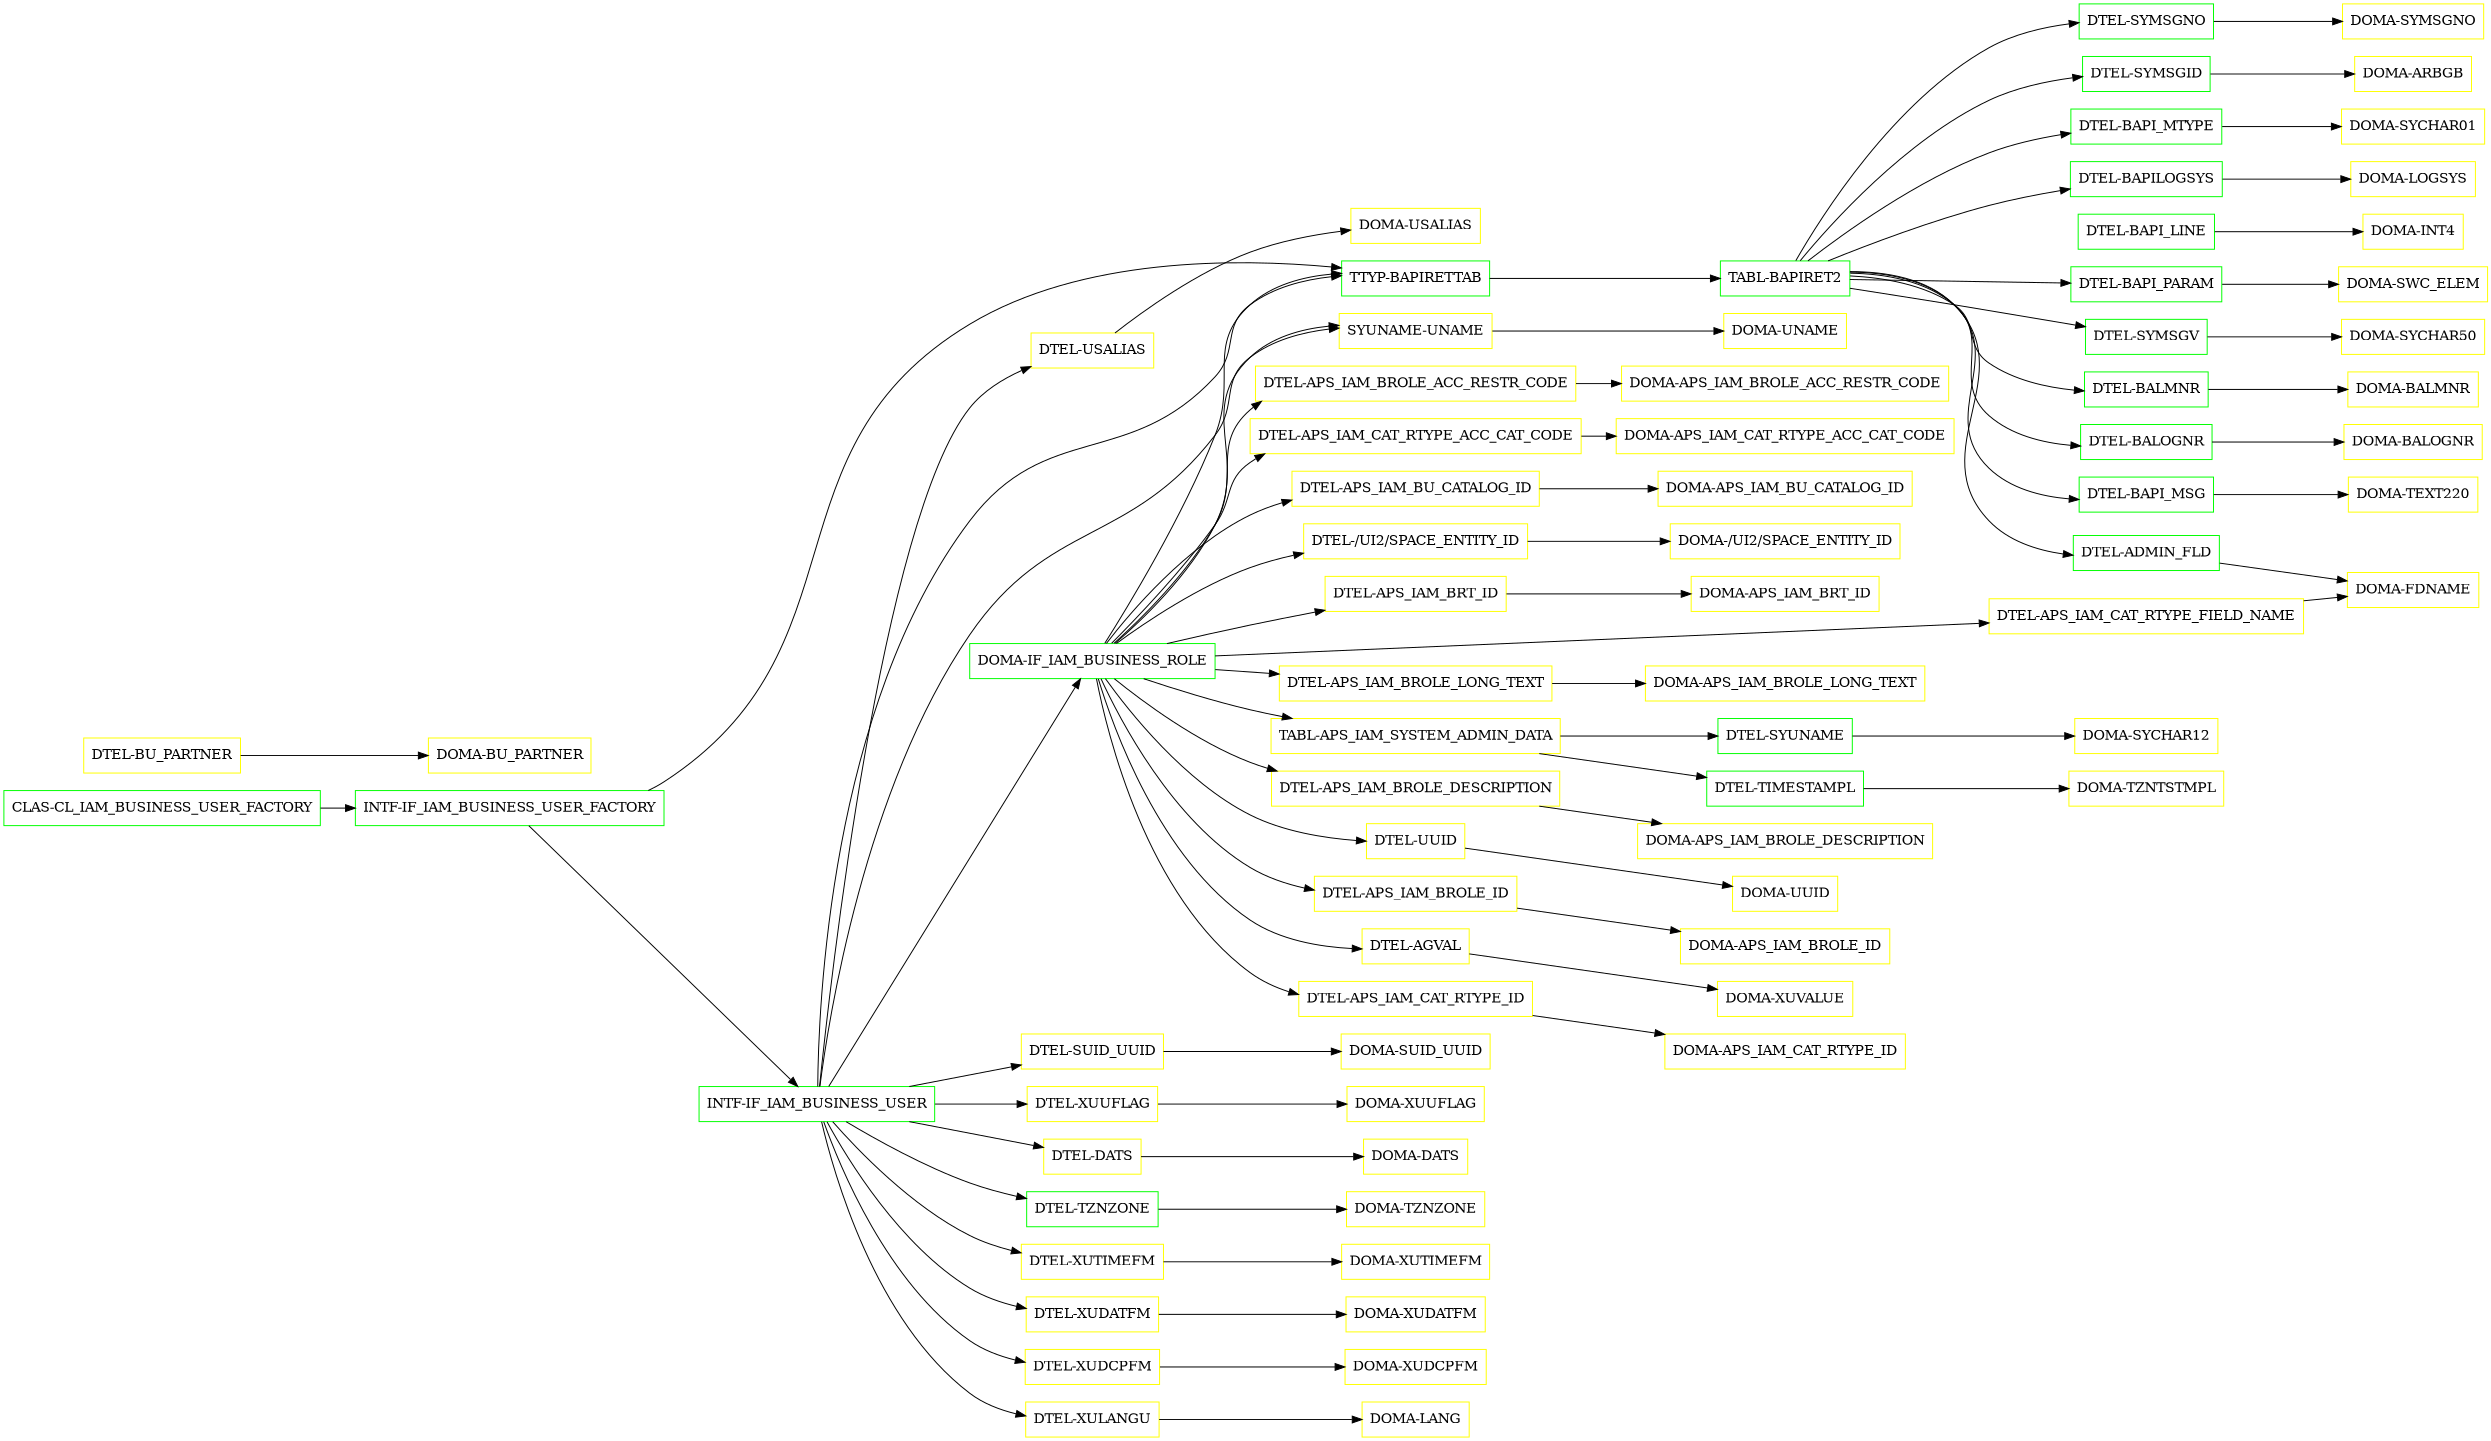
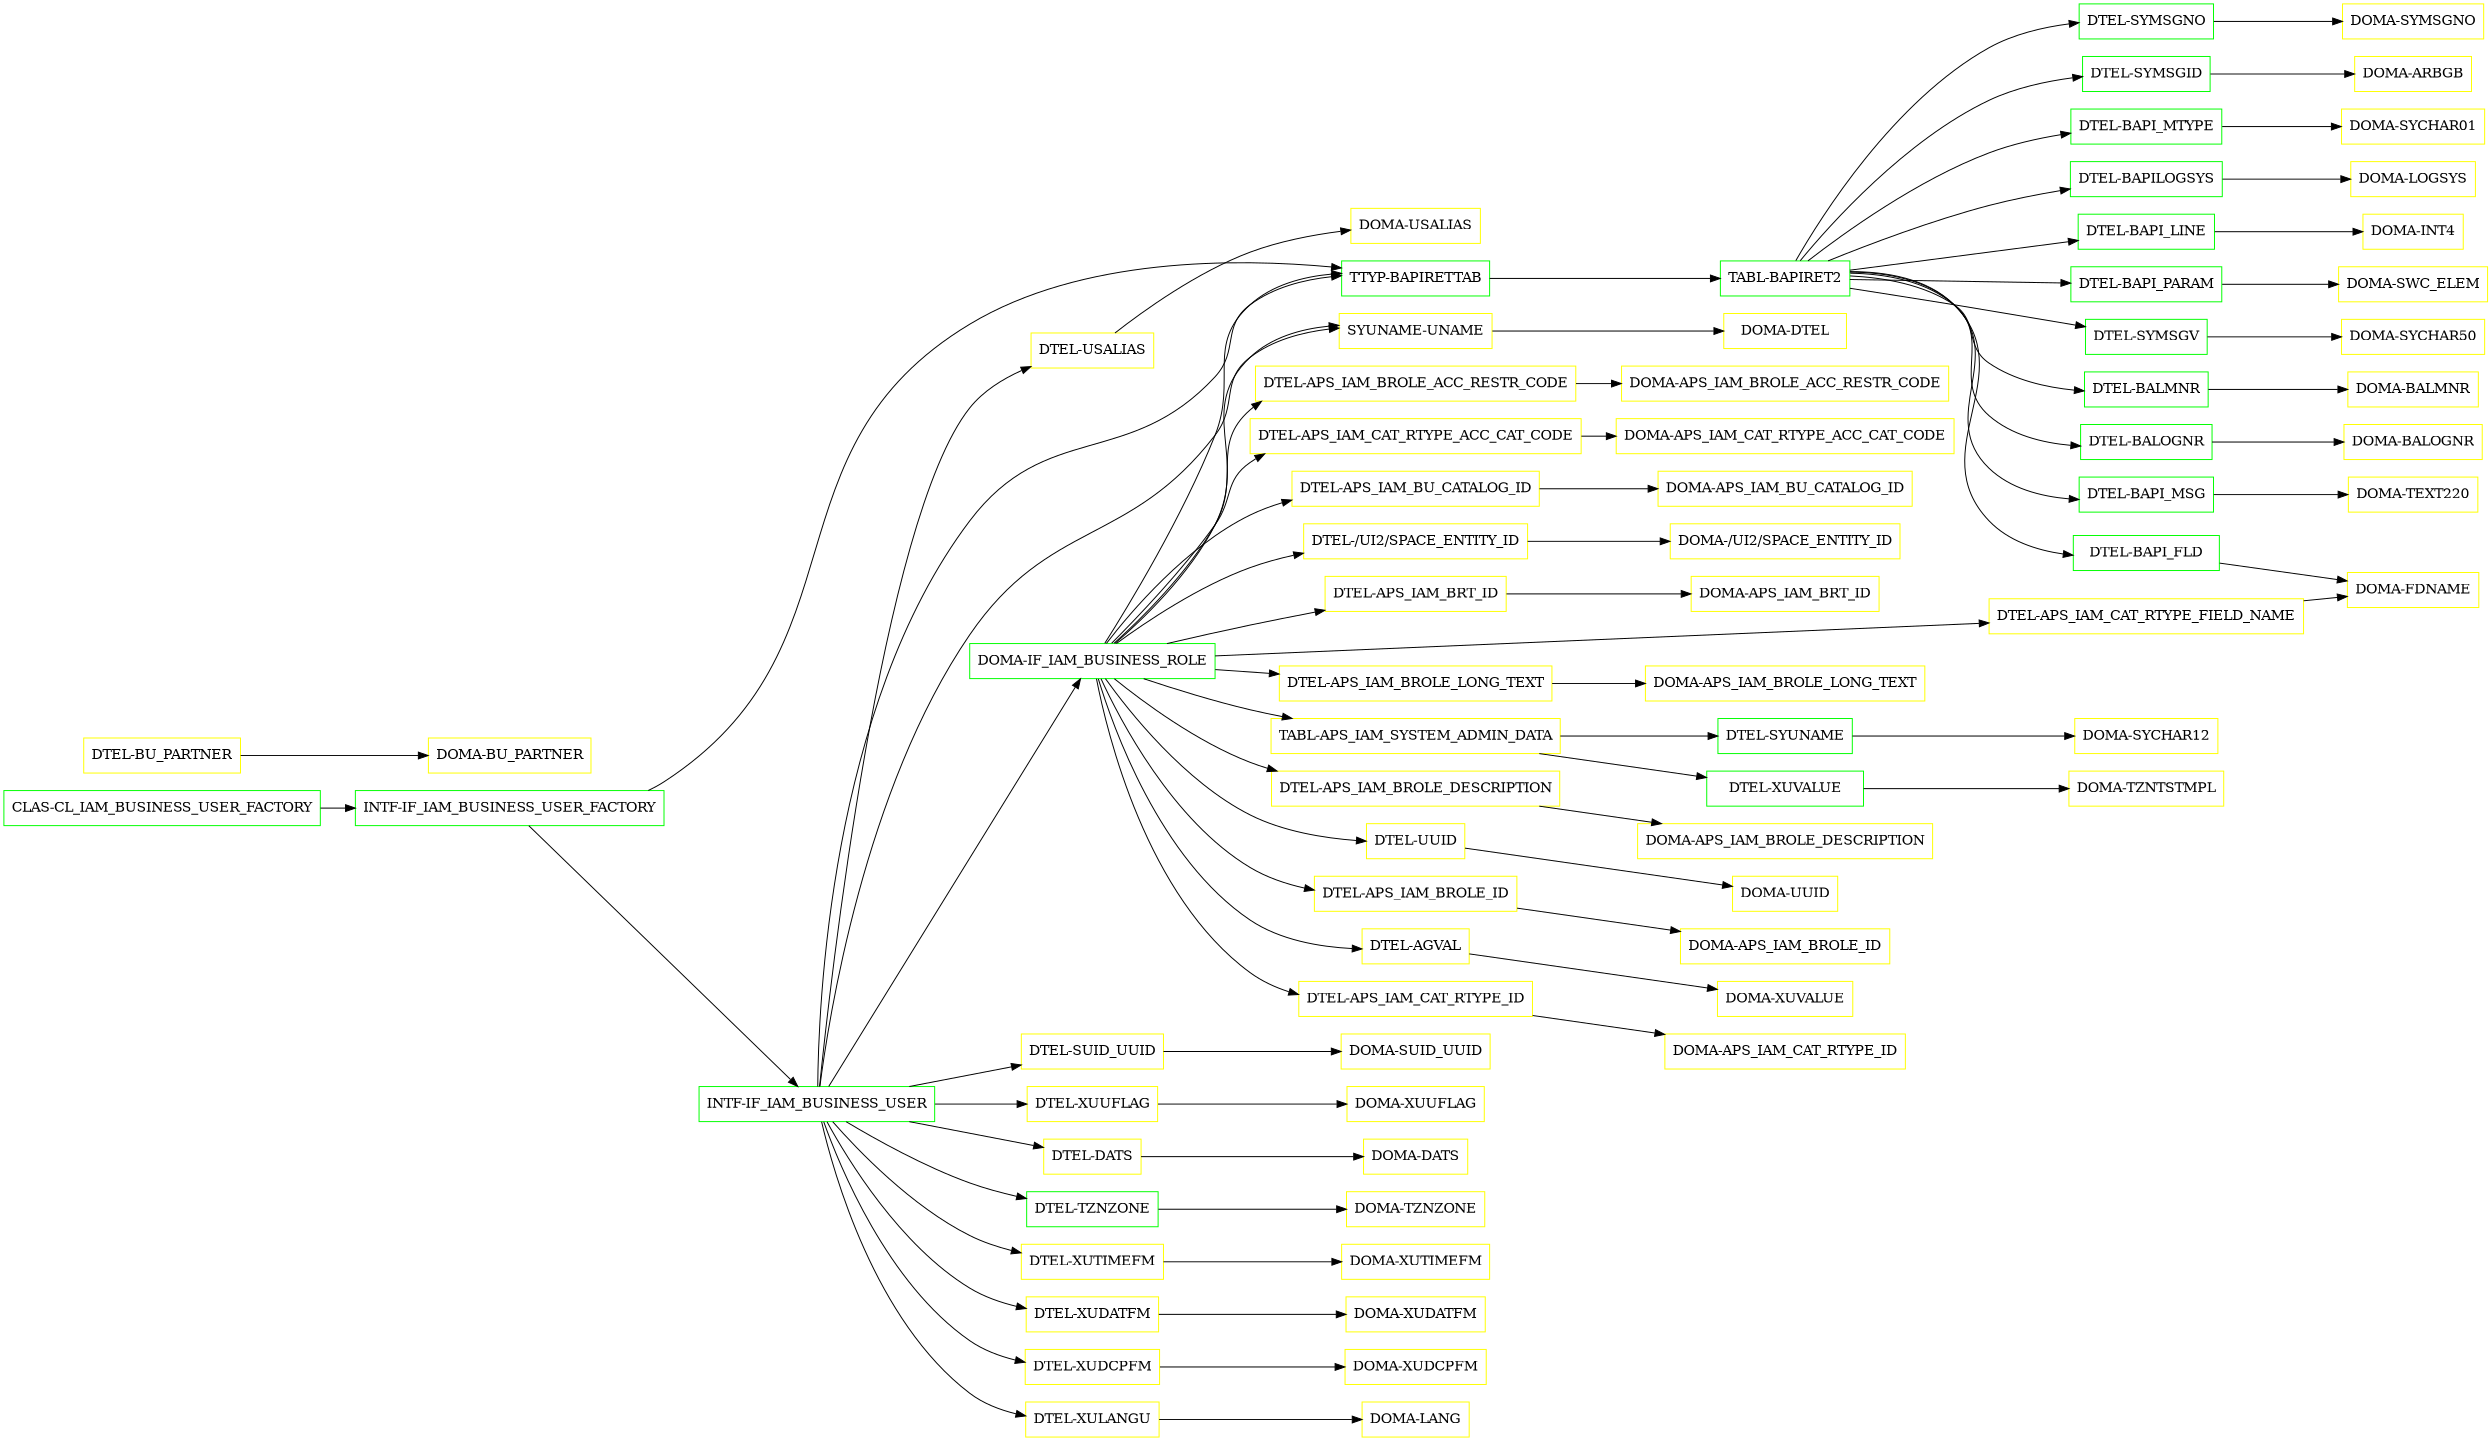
none -> (1959, 256)
(1785, 331) -> (1785, 331)
(2146, 553) -> (2146, 553)
(1785, 789) -> (1785, 789)
